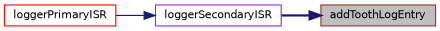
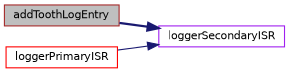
(295, 15) -> (134, 25)
